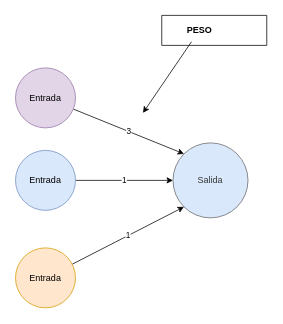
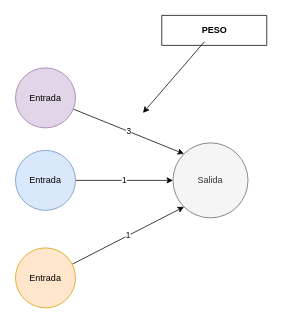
(199, 30) -> (214, 30)
(210, 180) -> (210, 180)
